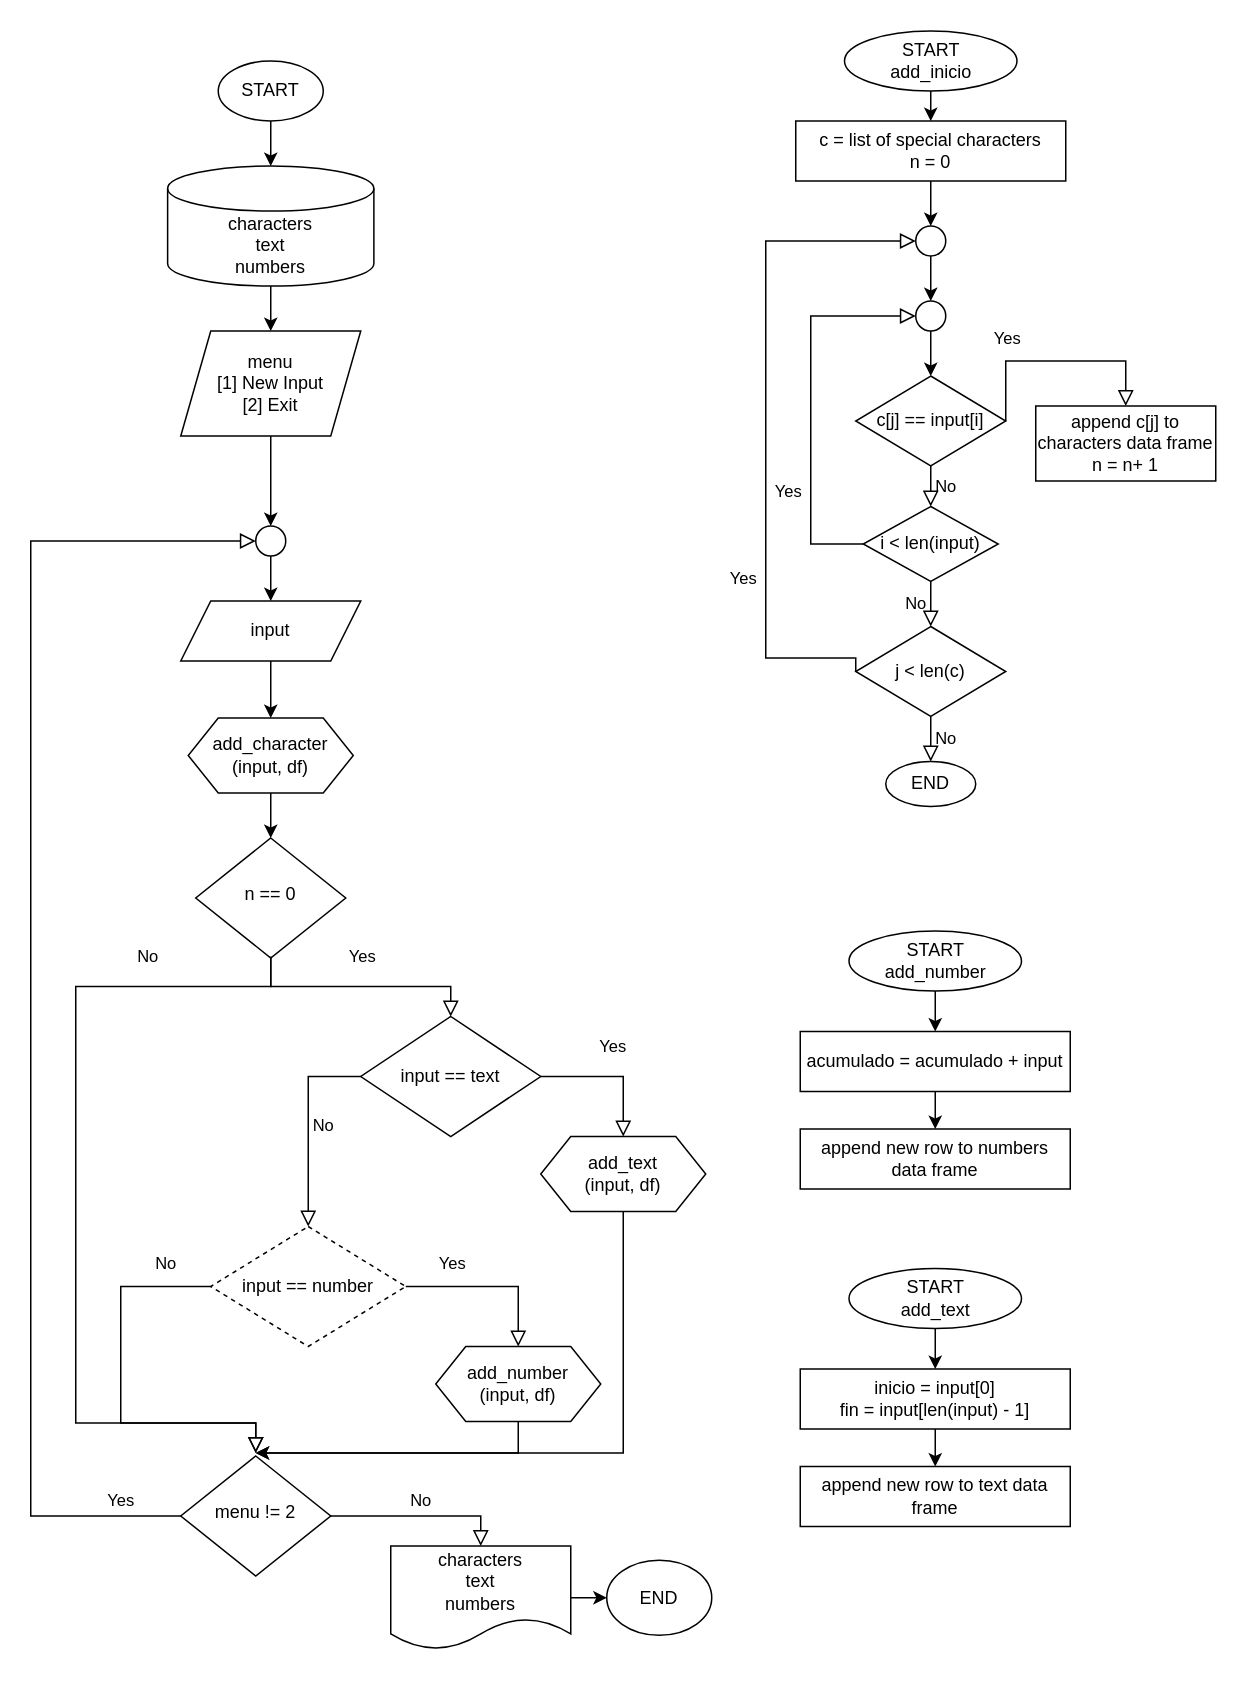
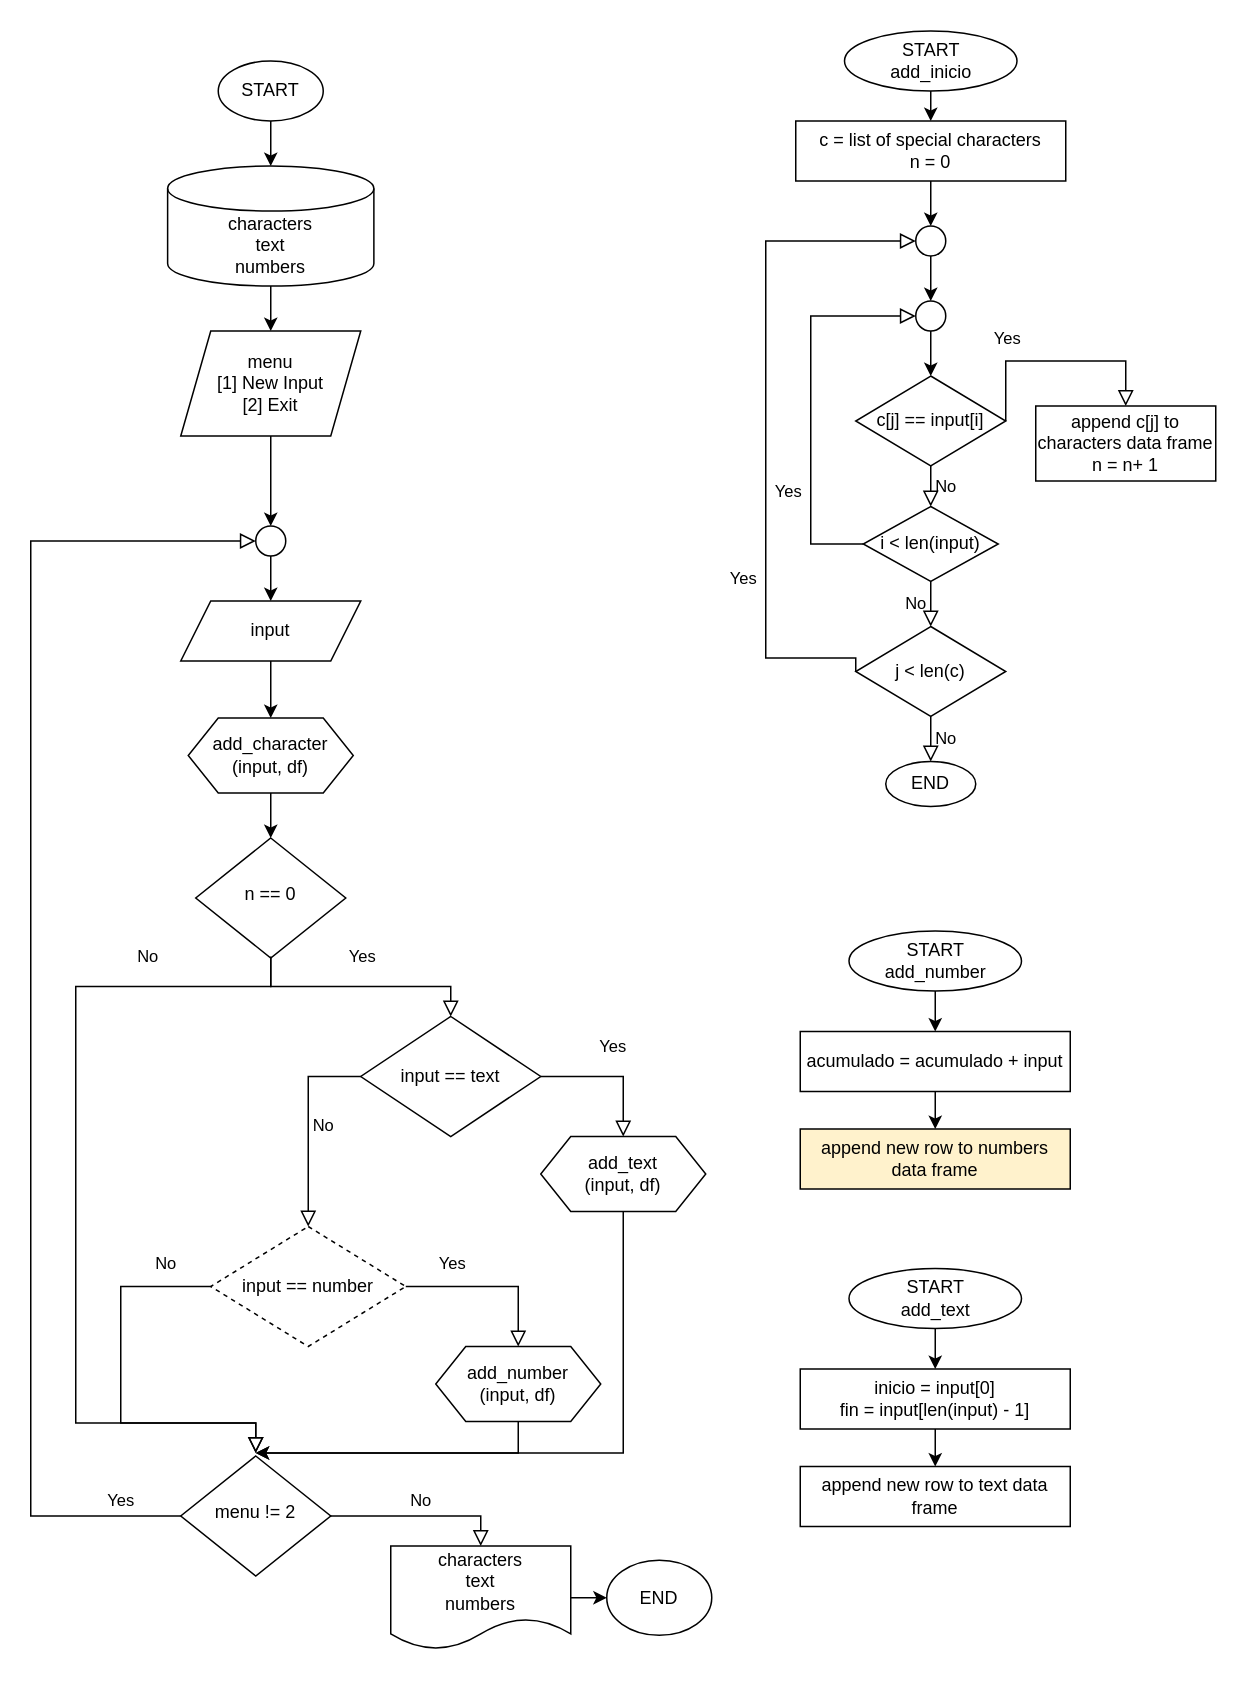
(935, 1159) -> (935, 1159)
